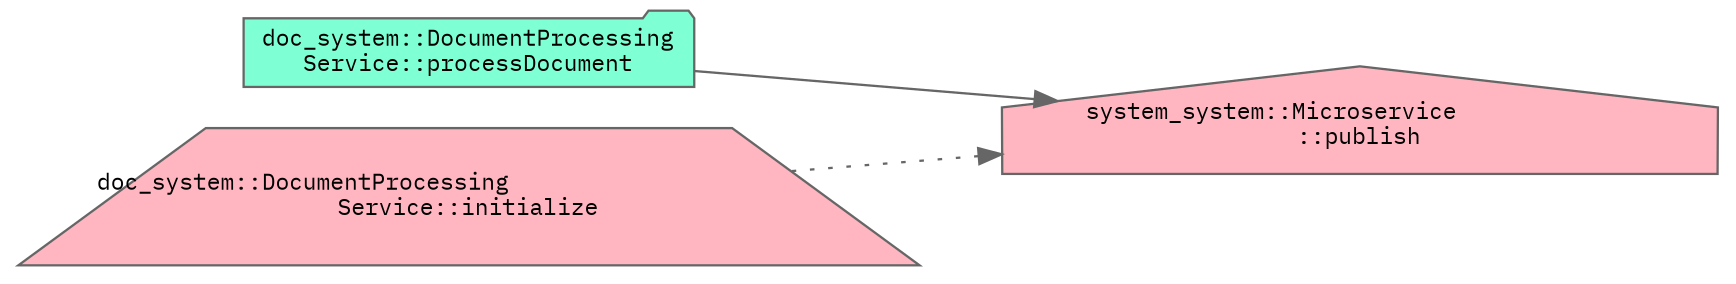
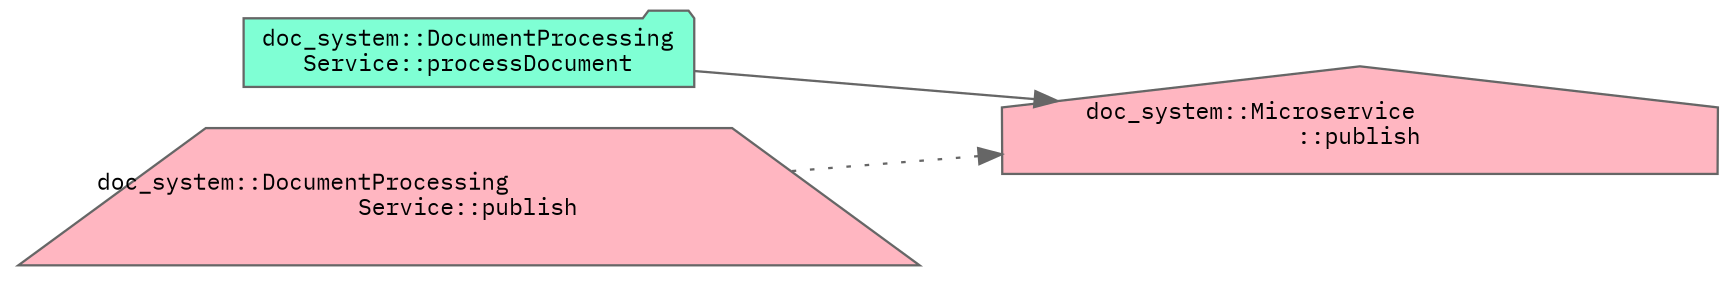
(1360, 126) -> (1360, 126)
(469, 197) -> (469, 197)
